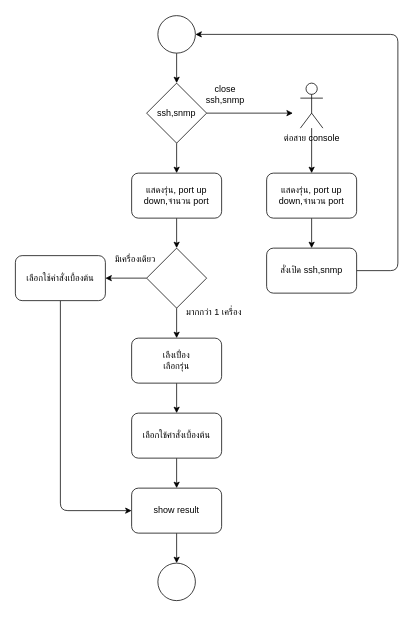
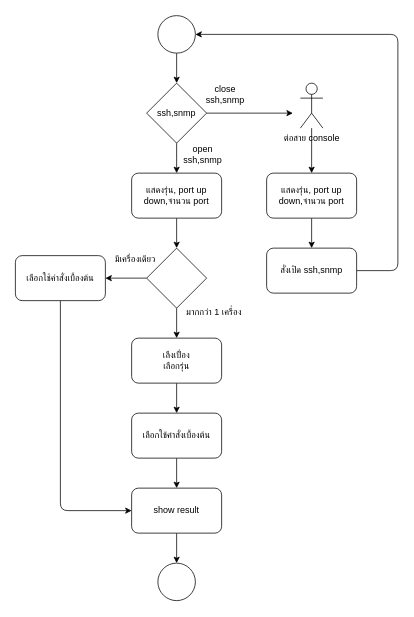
none -> (203, 154)
